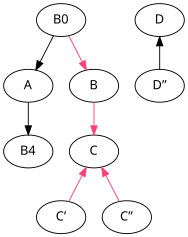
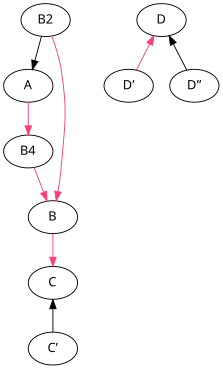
(61, 20) -> (46, 20)
none -> (129, 86)
(28, 114) -> (28, 114)
none -> (39, 180)
(75, 188) -> (53, 320)
(127, 217) -> none
